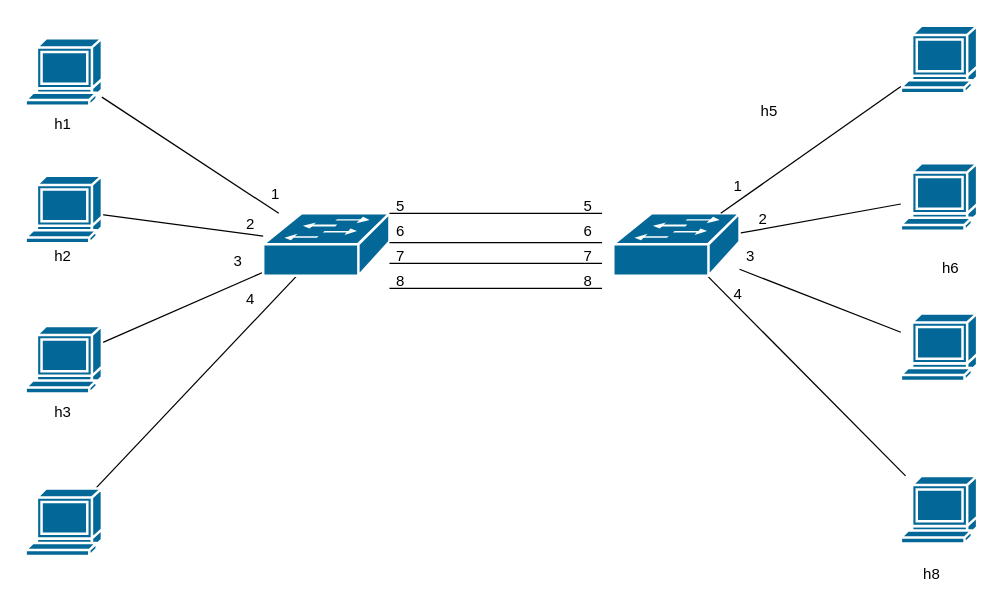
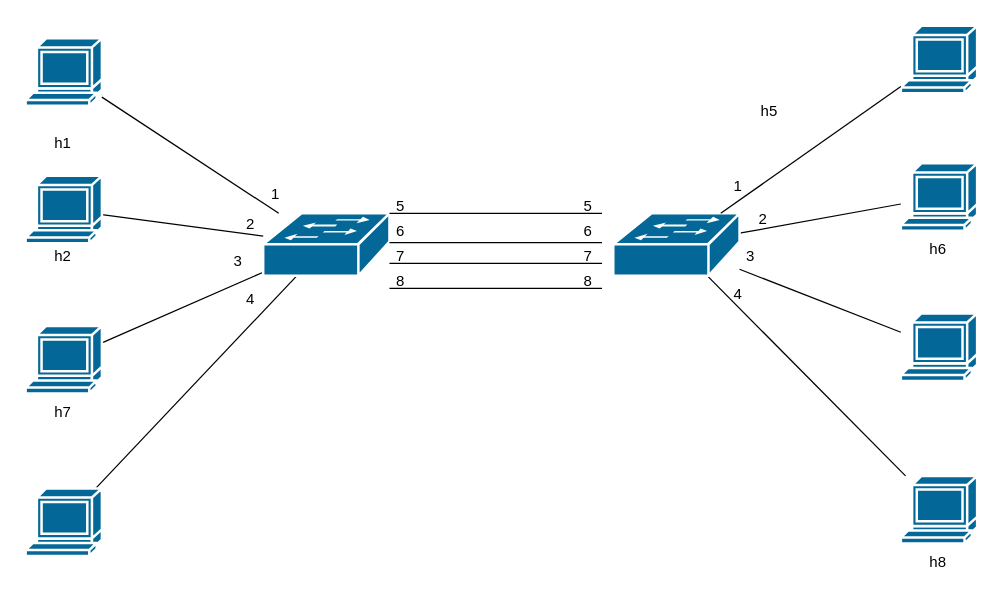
(63, 124) -> (63, 143)
(951, 268) -> (938, 249)
(63, 412) -> (63, 412)
(932, 574) -> (938, 562)
